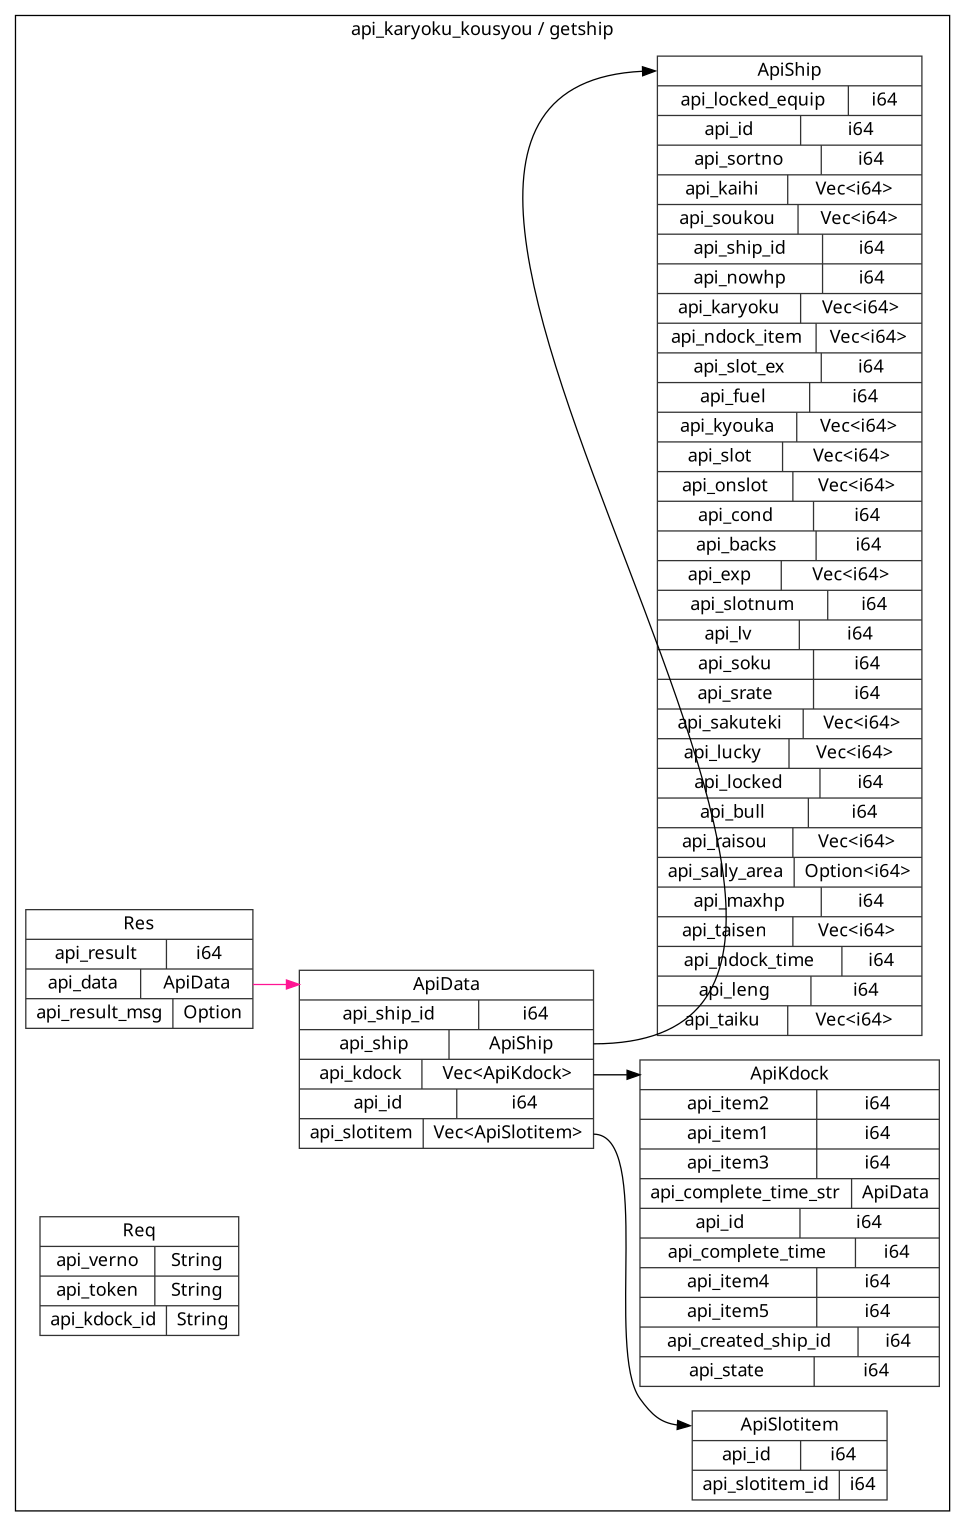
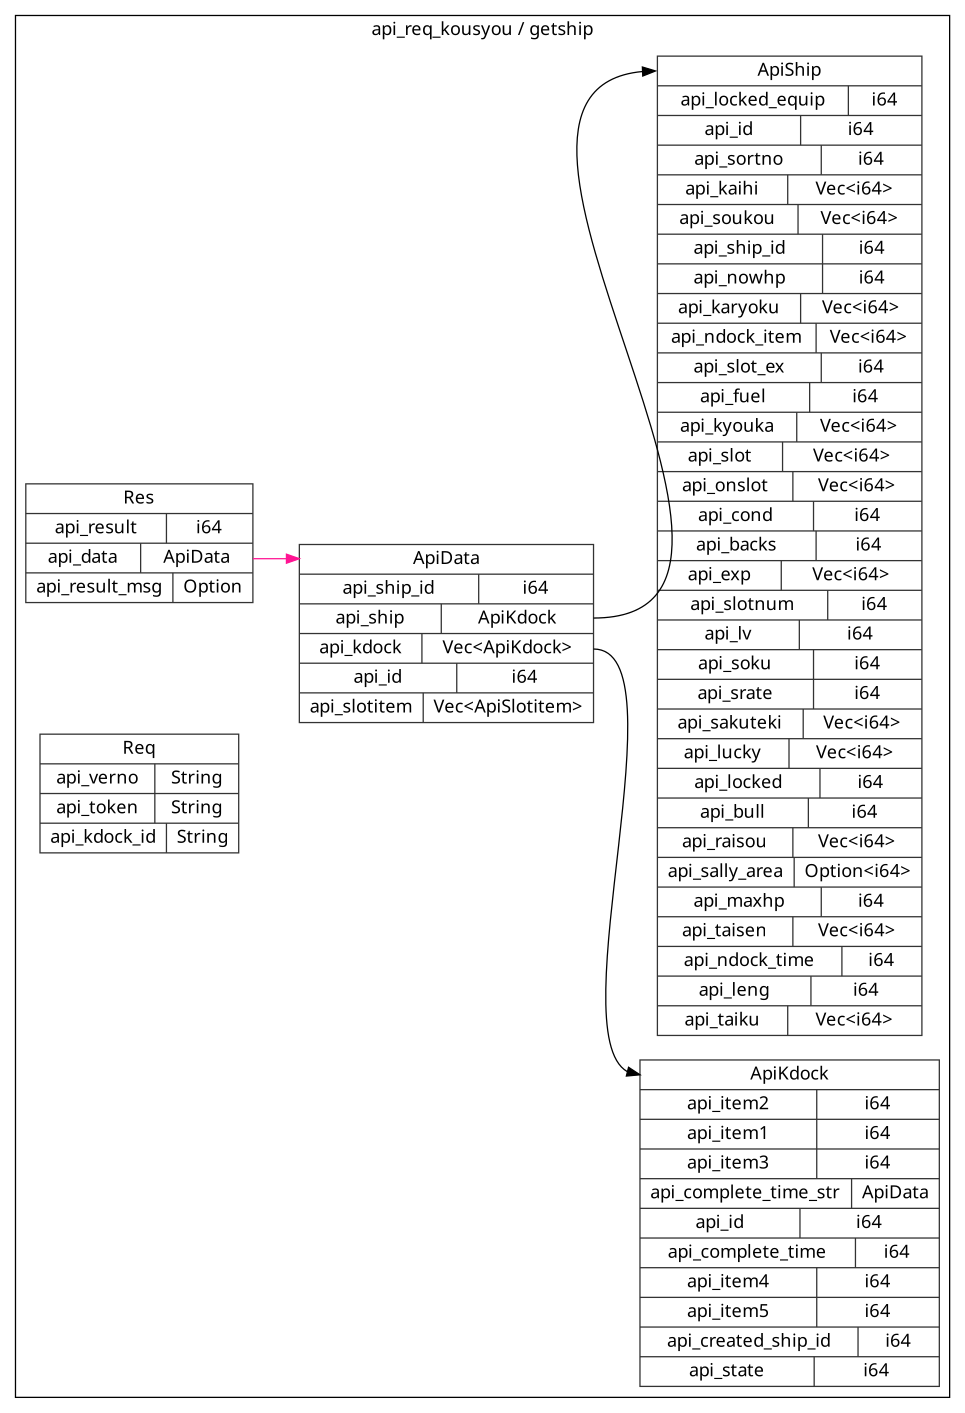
(483, 30) -> (483, 30)
(521, 1044) -> (517, 618)
(790, 1455) -> none
